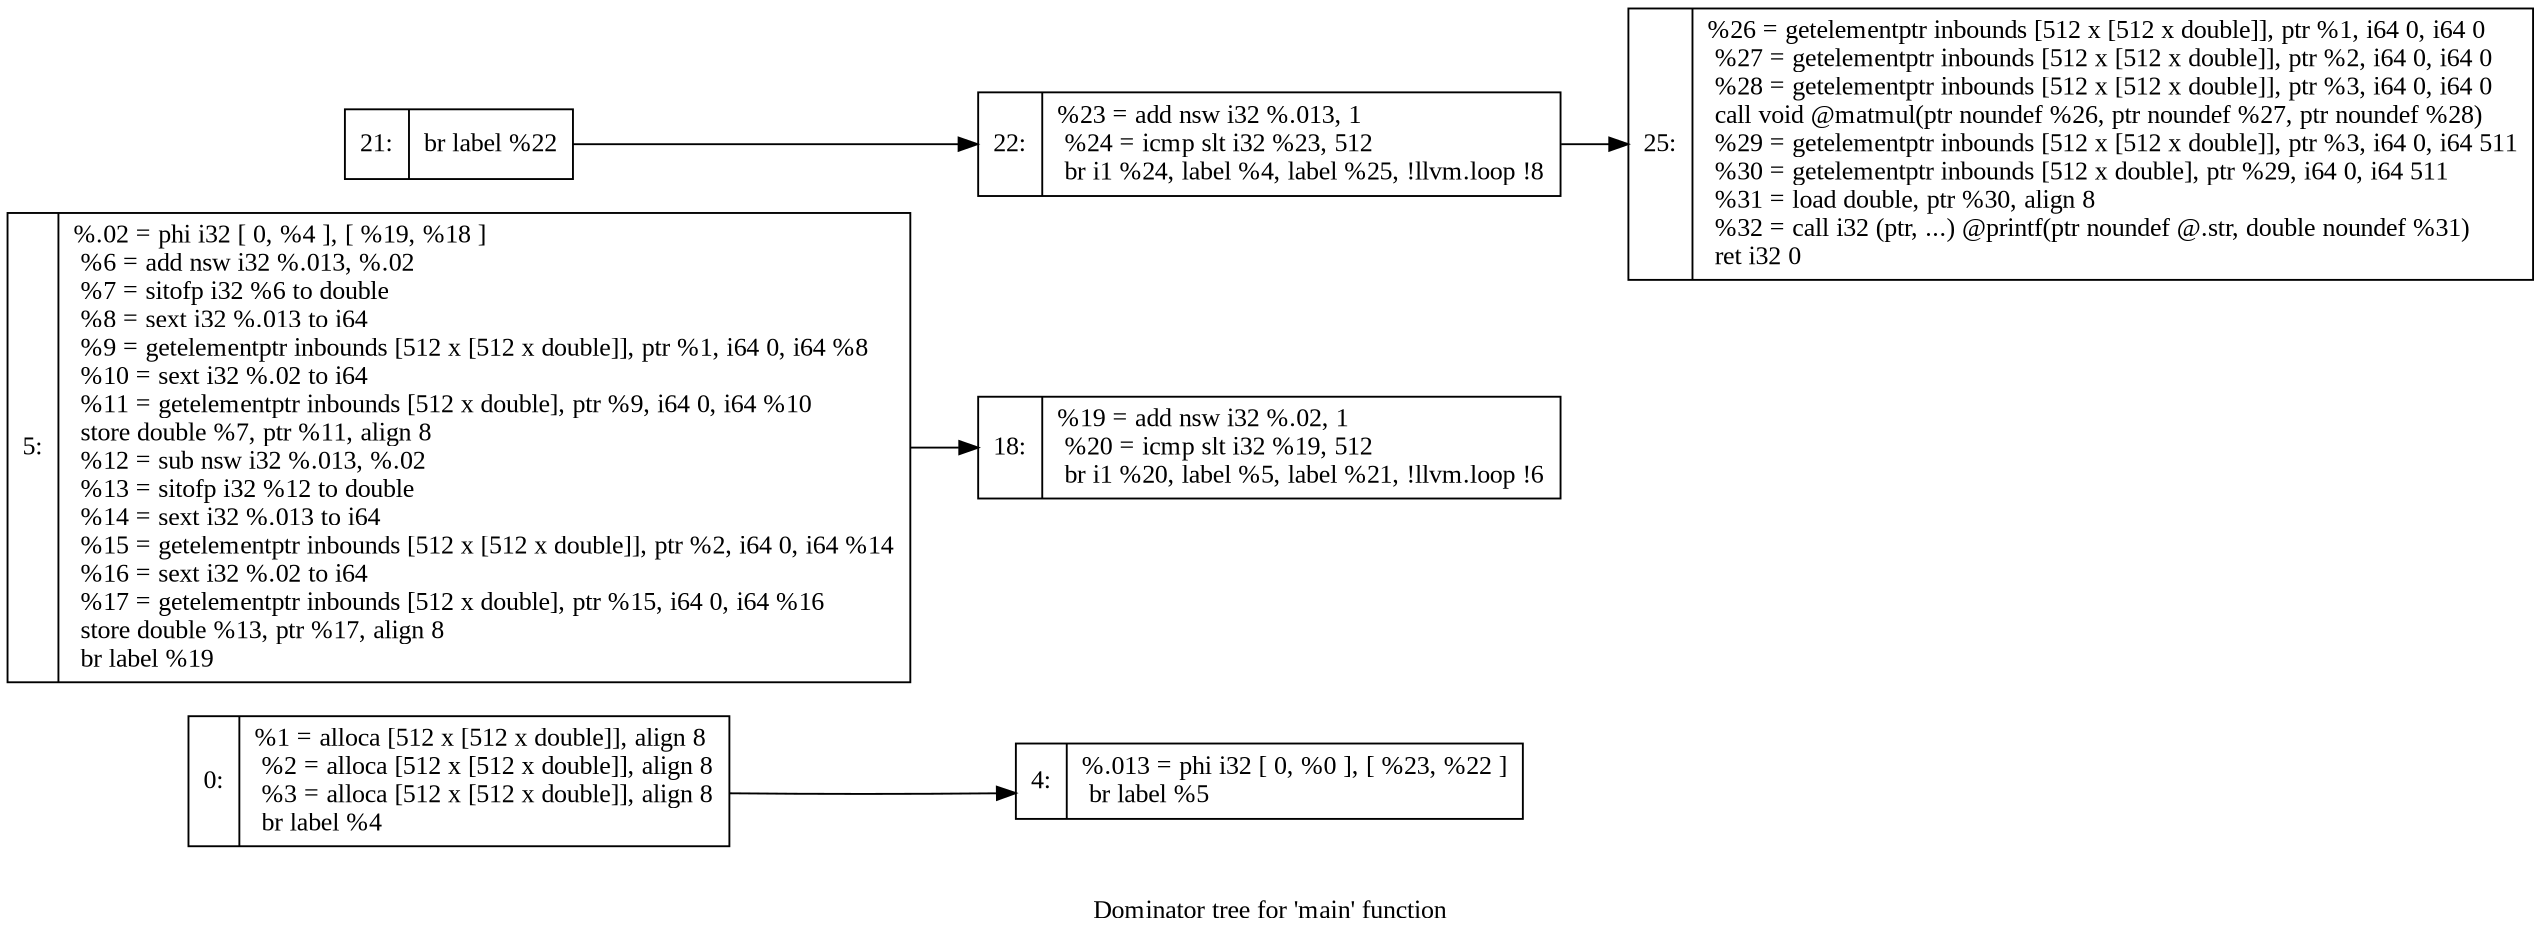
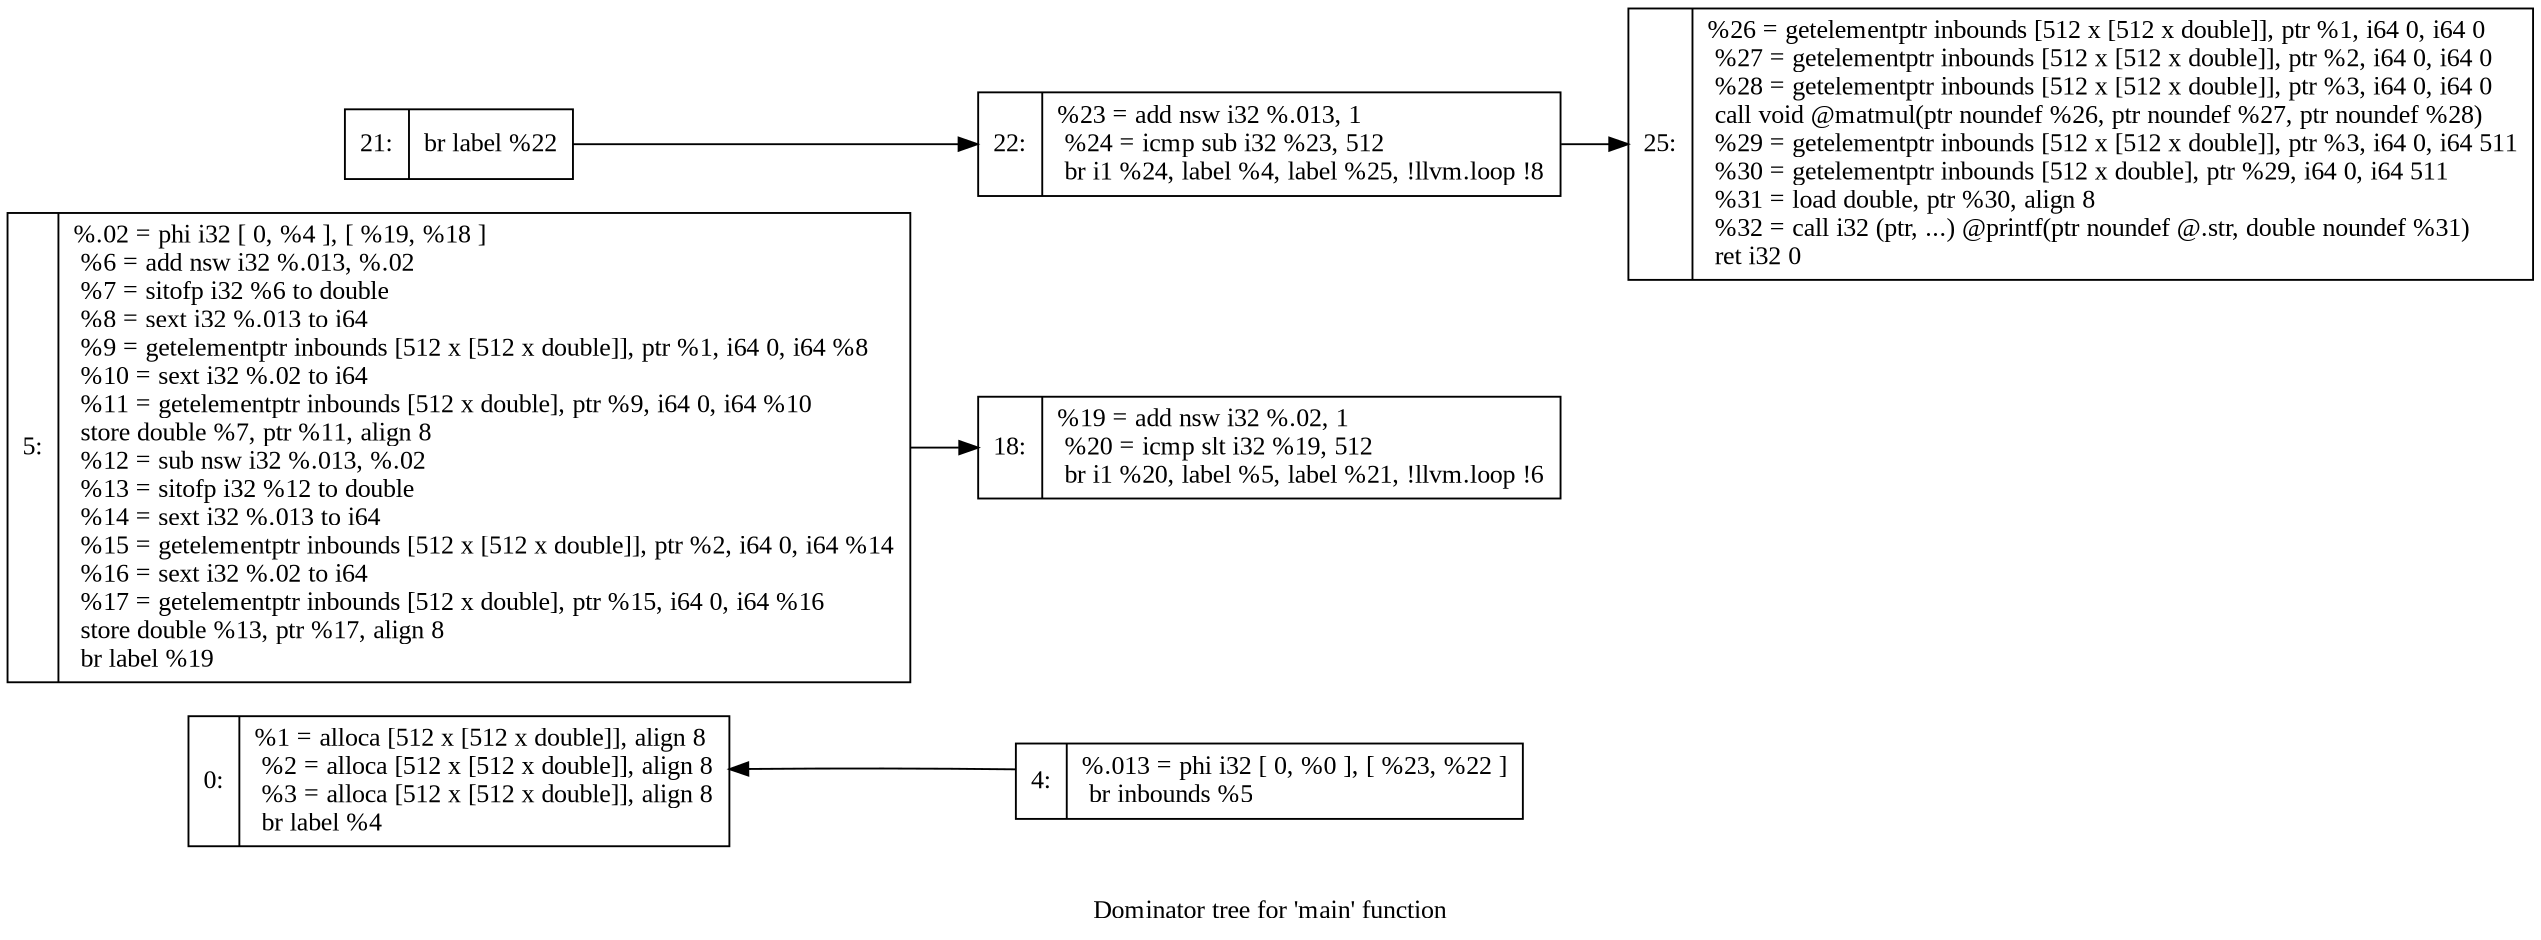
(1216, 143) -> (1221, 143)
(863, 794) -> (882, 769)
(1146, 794) -> (1168, 794)
